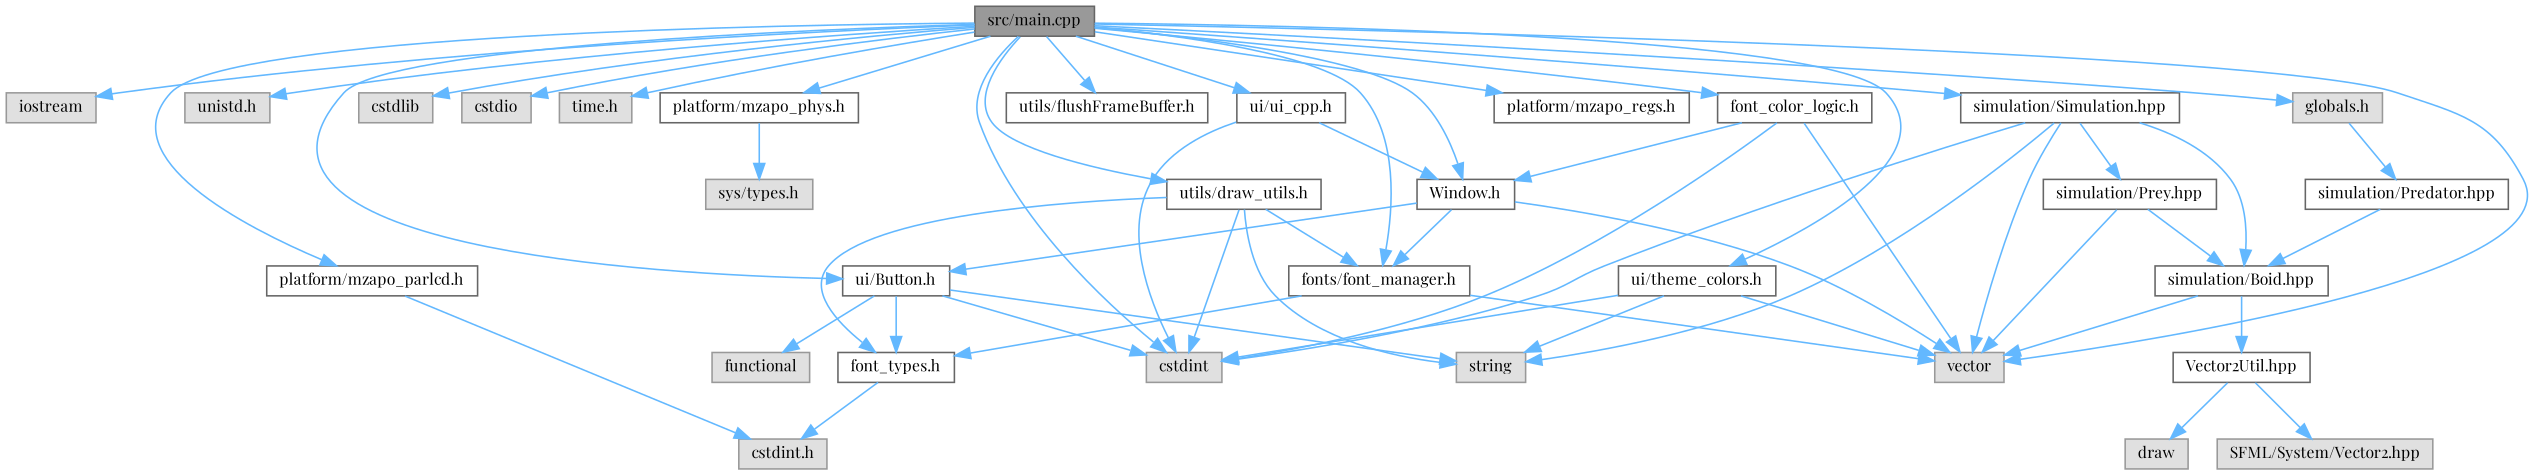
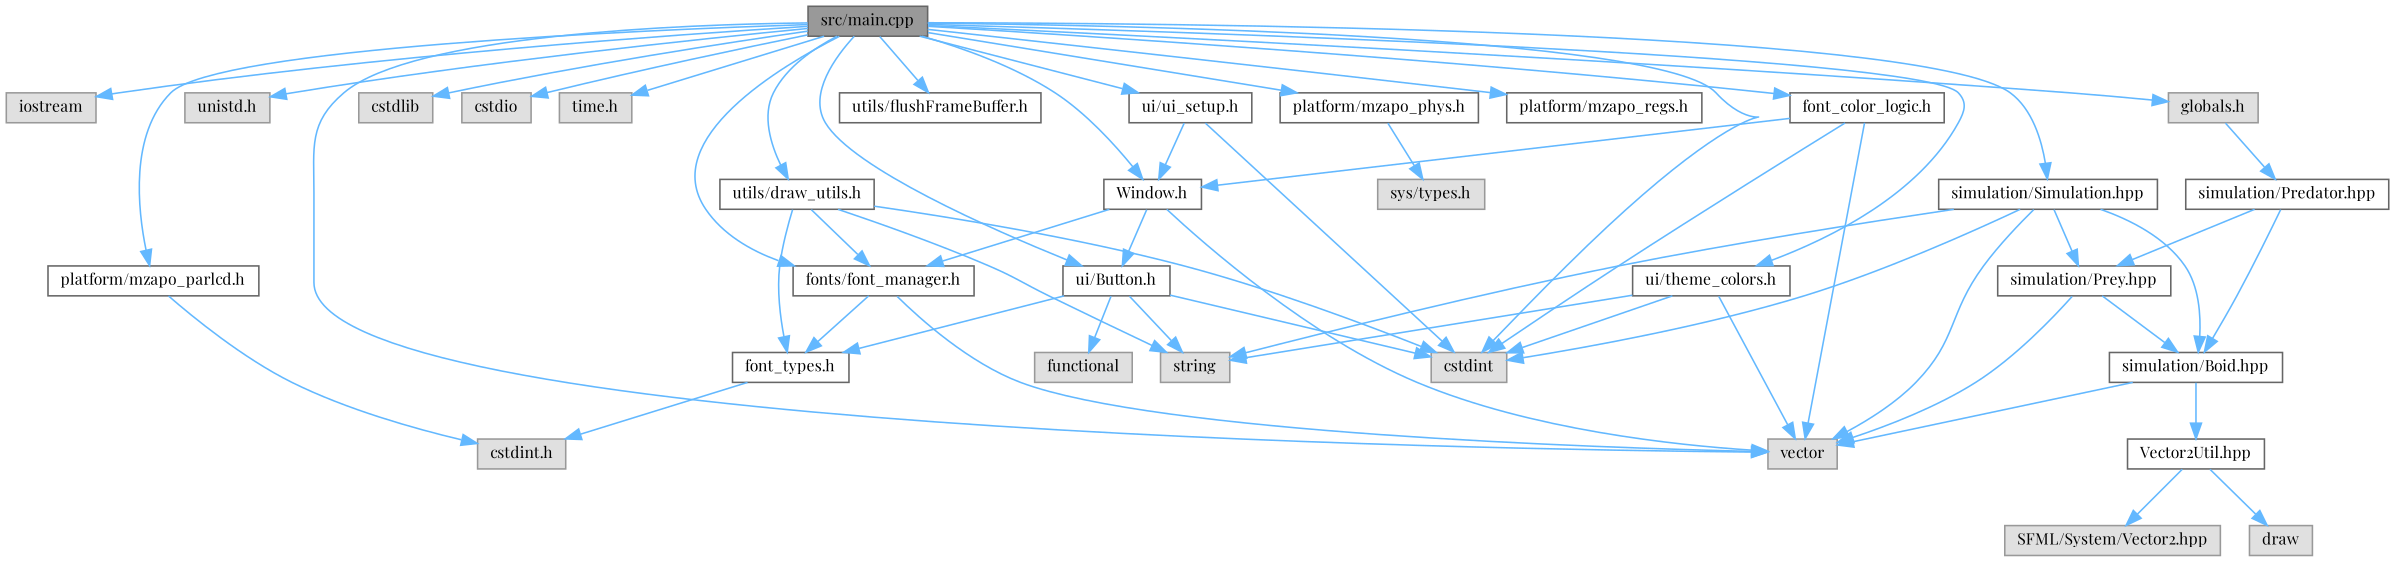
(1291, 108) -> (1190, 108)
none -> (2193, 234)
